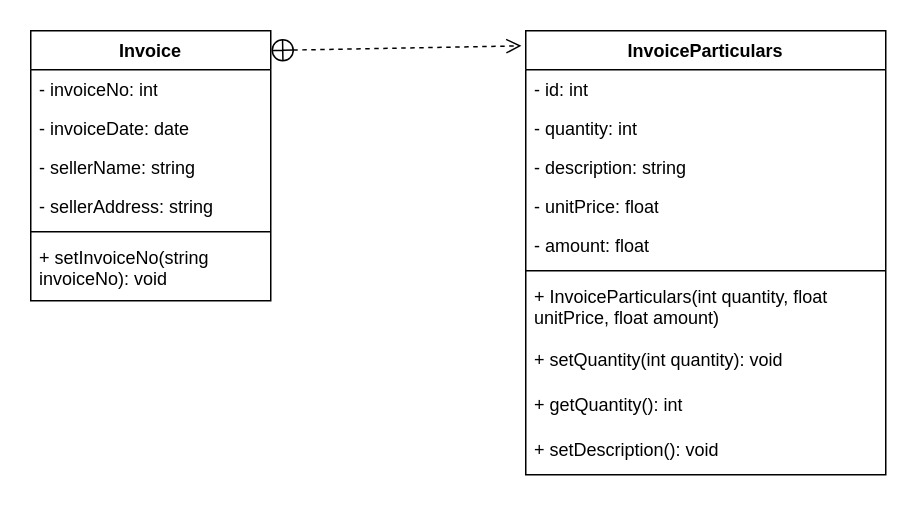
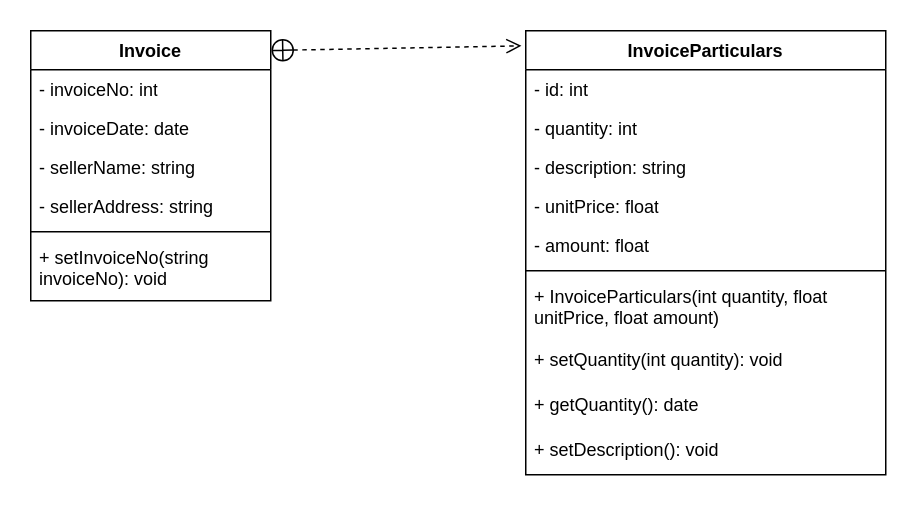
(624, 406) -> (631, 406)
